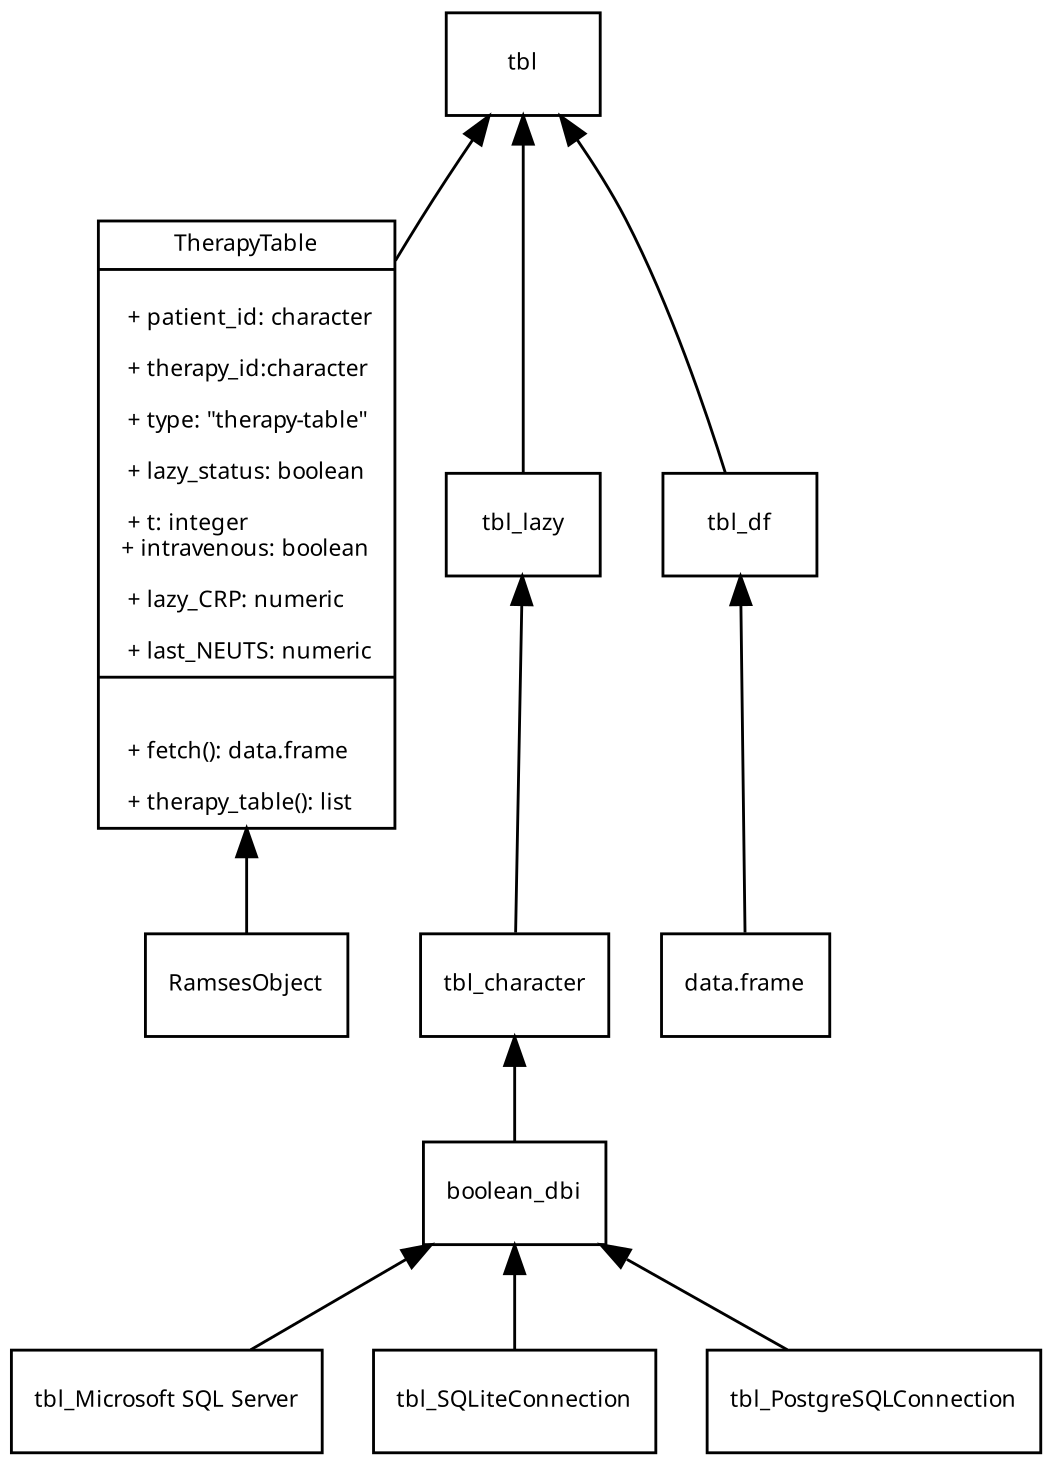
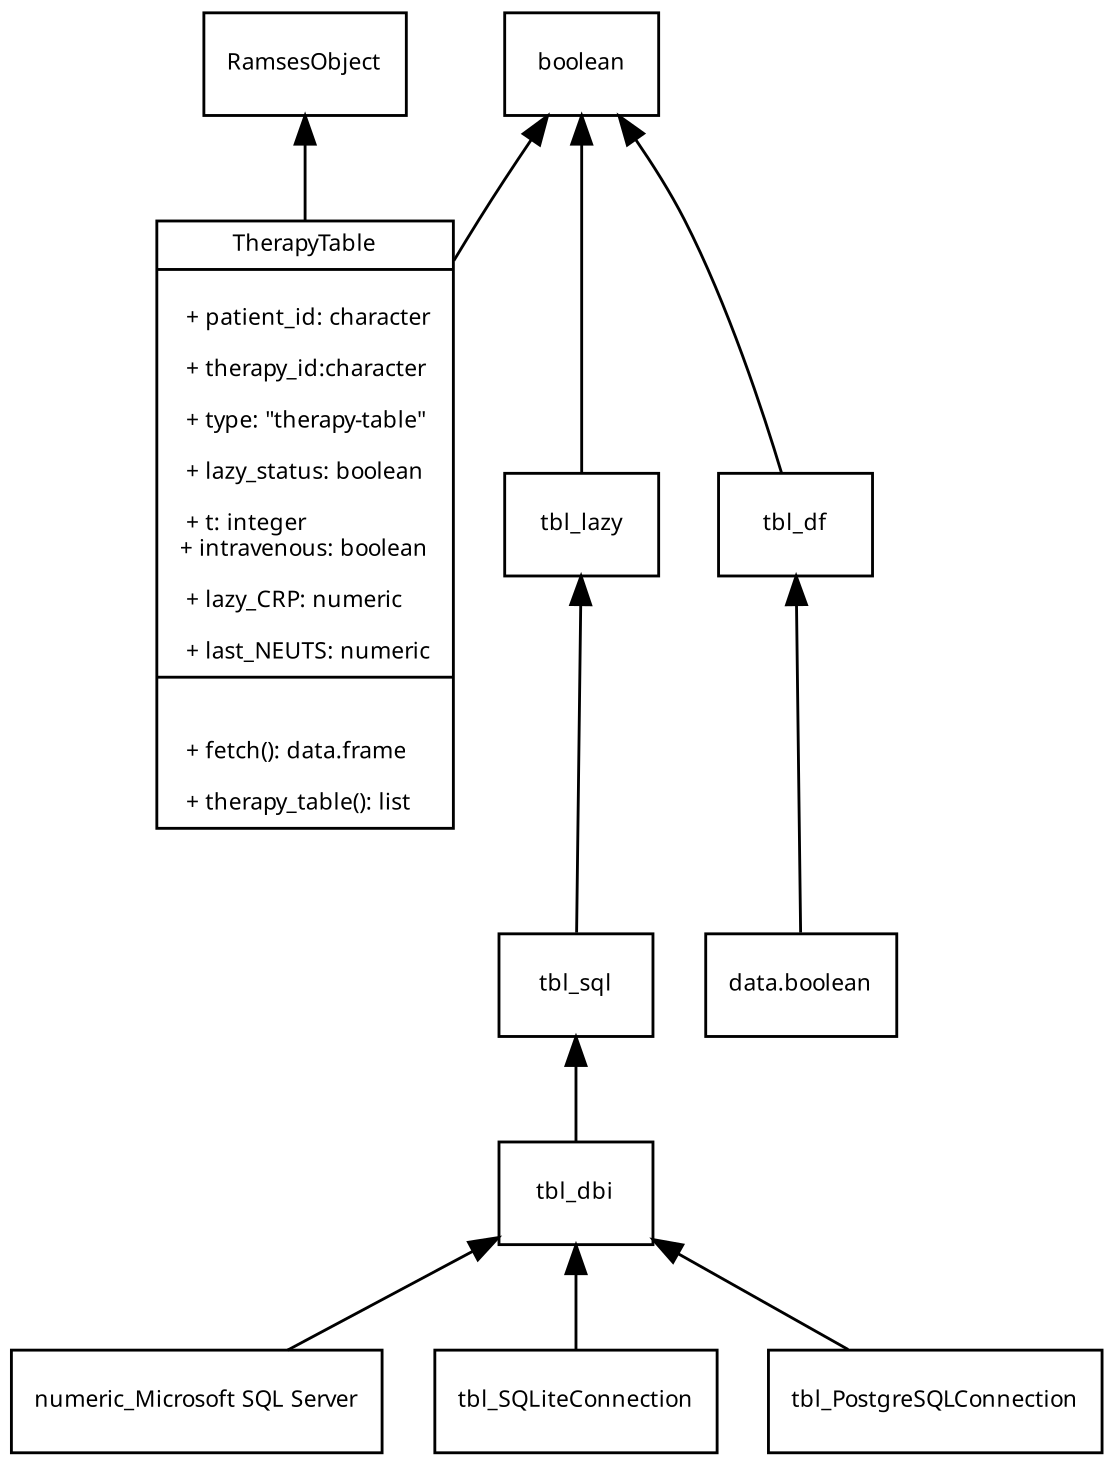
(523, 64) -> (582, 64)
(247, 895) -> (305, 183)
(515, 985) -> (576, 985)
(746, 985) -> (801, 985)
(515, 1193) -> (576, 1193)
(167, 1401) -> (197, 1401)
